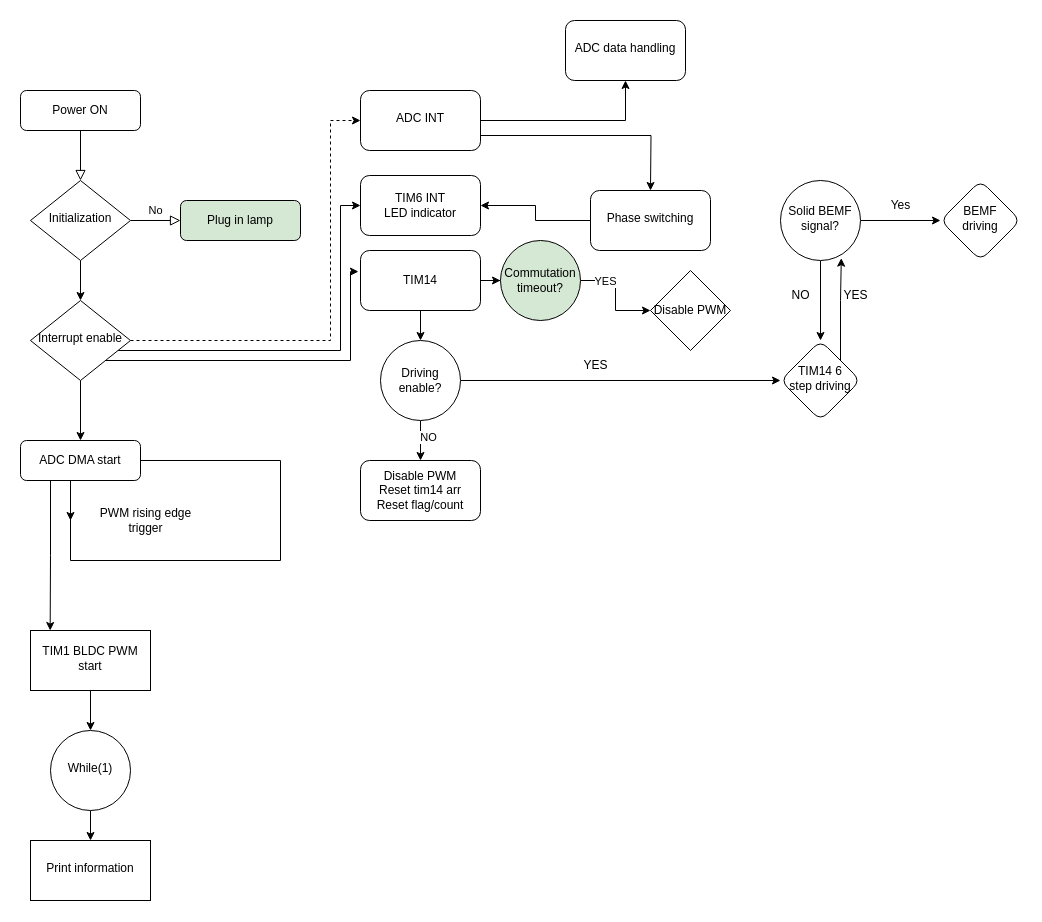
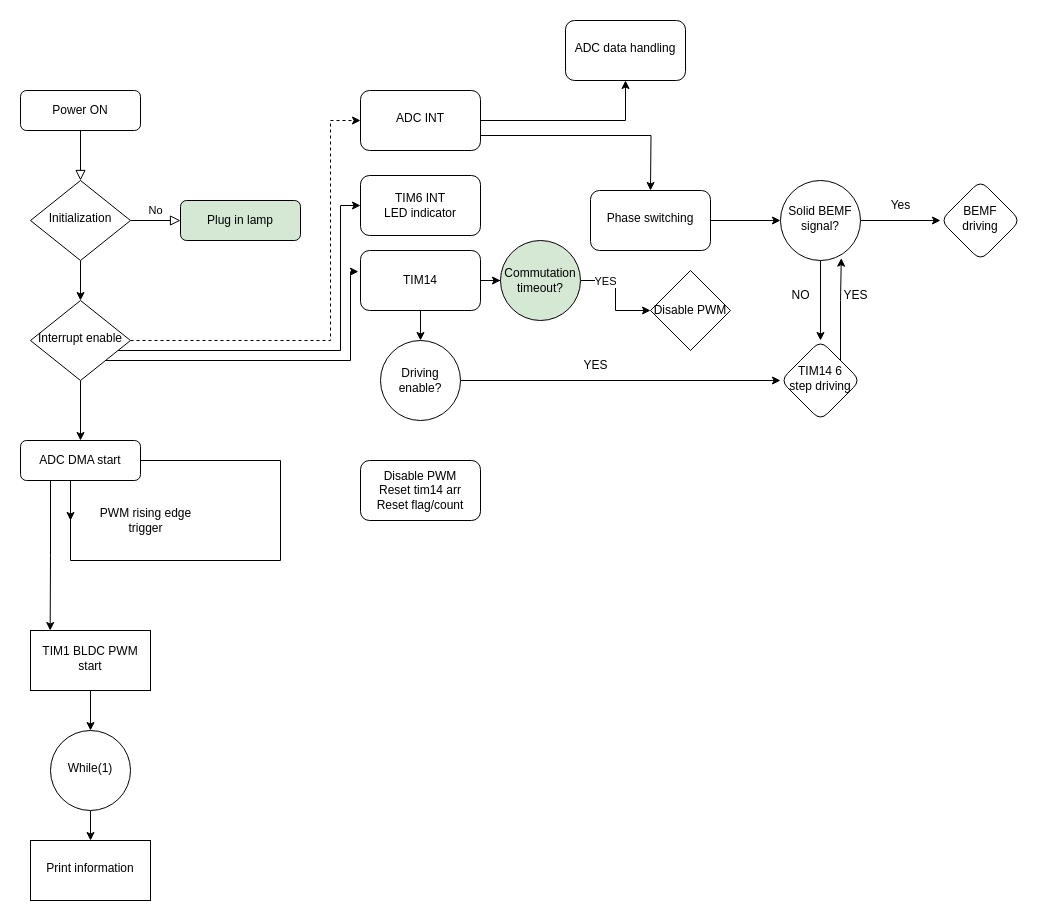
(536, 217) -> (742, 221)
(421, 437) -> none
